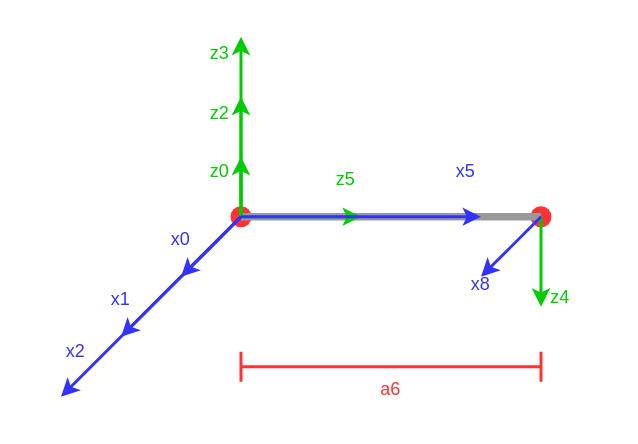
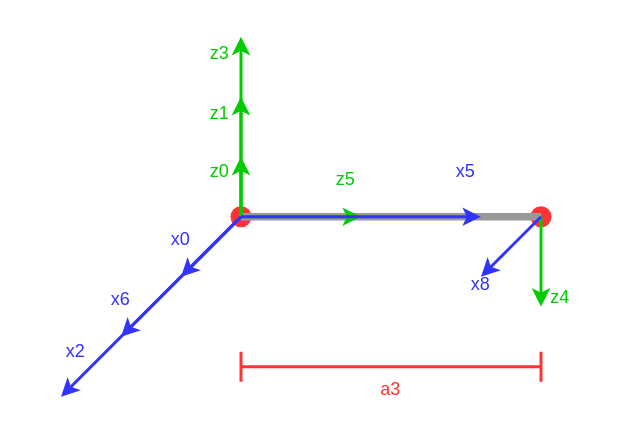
(220, 113) -> (220, 113)
(121, 299) -> (121, 299)
(391, 389) -> (391, 389)
